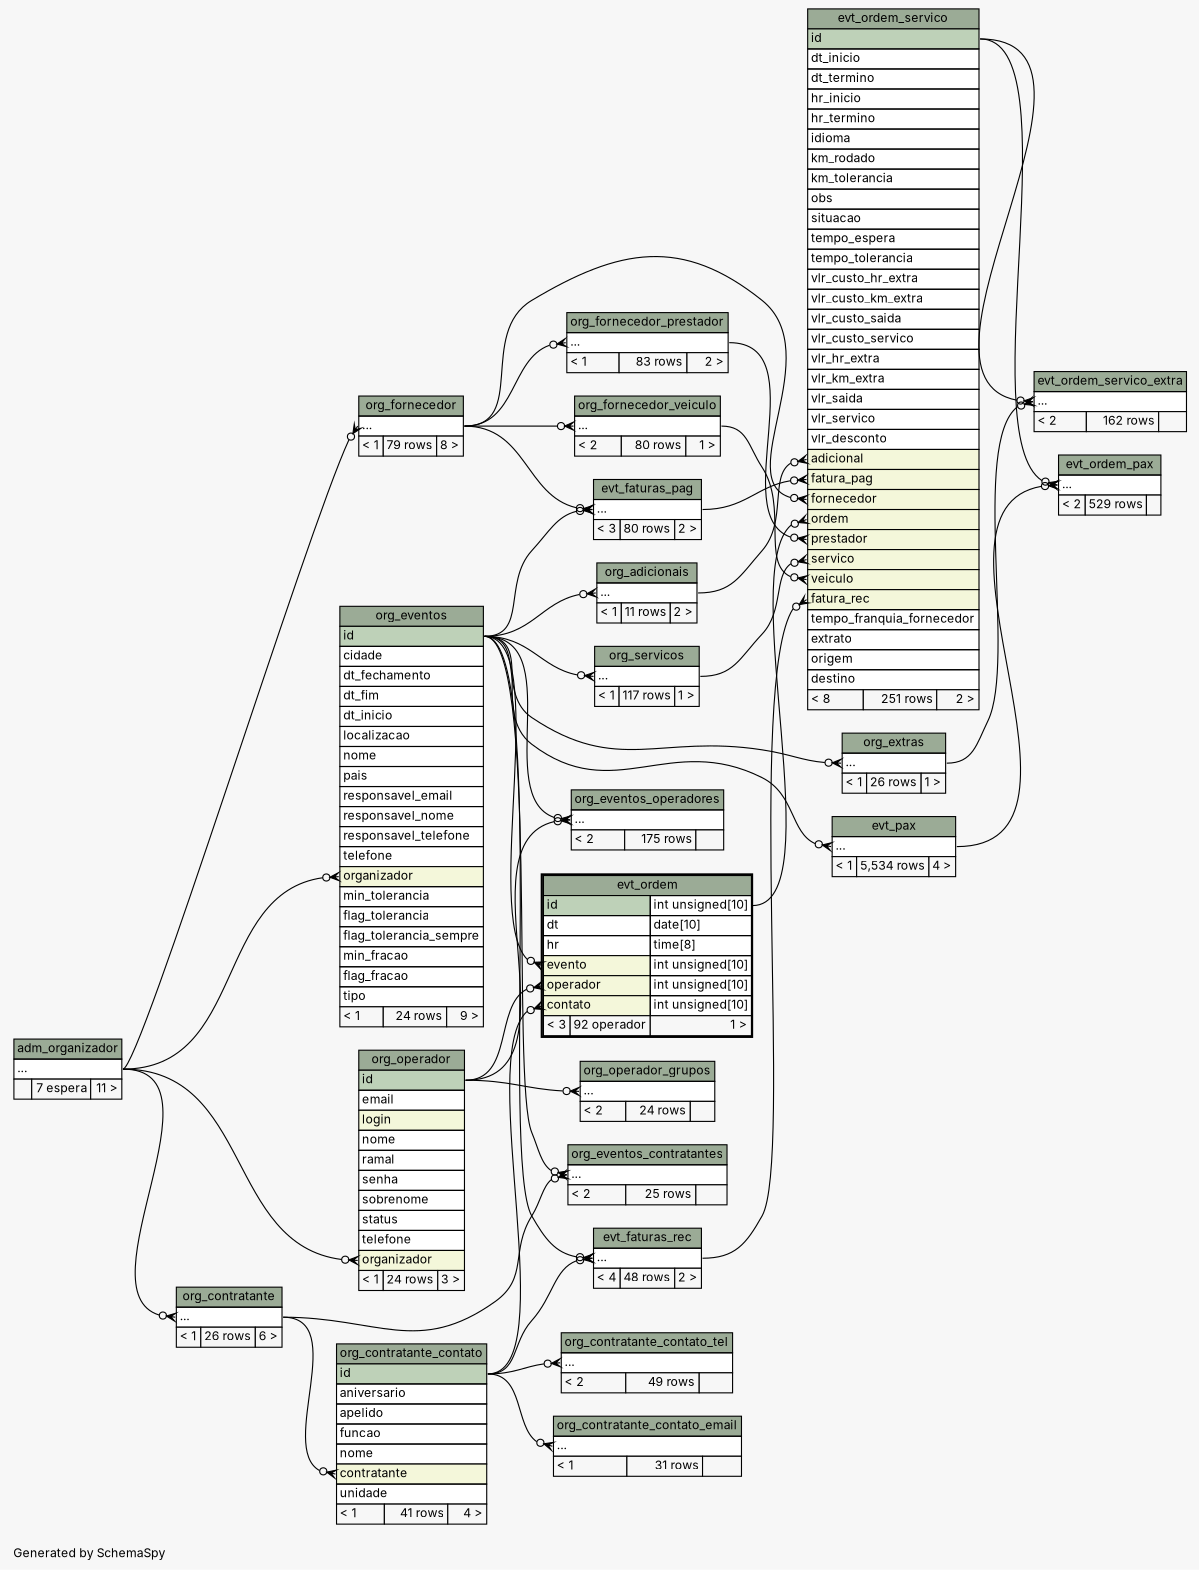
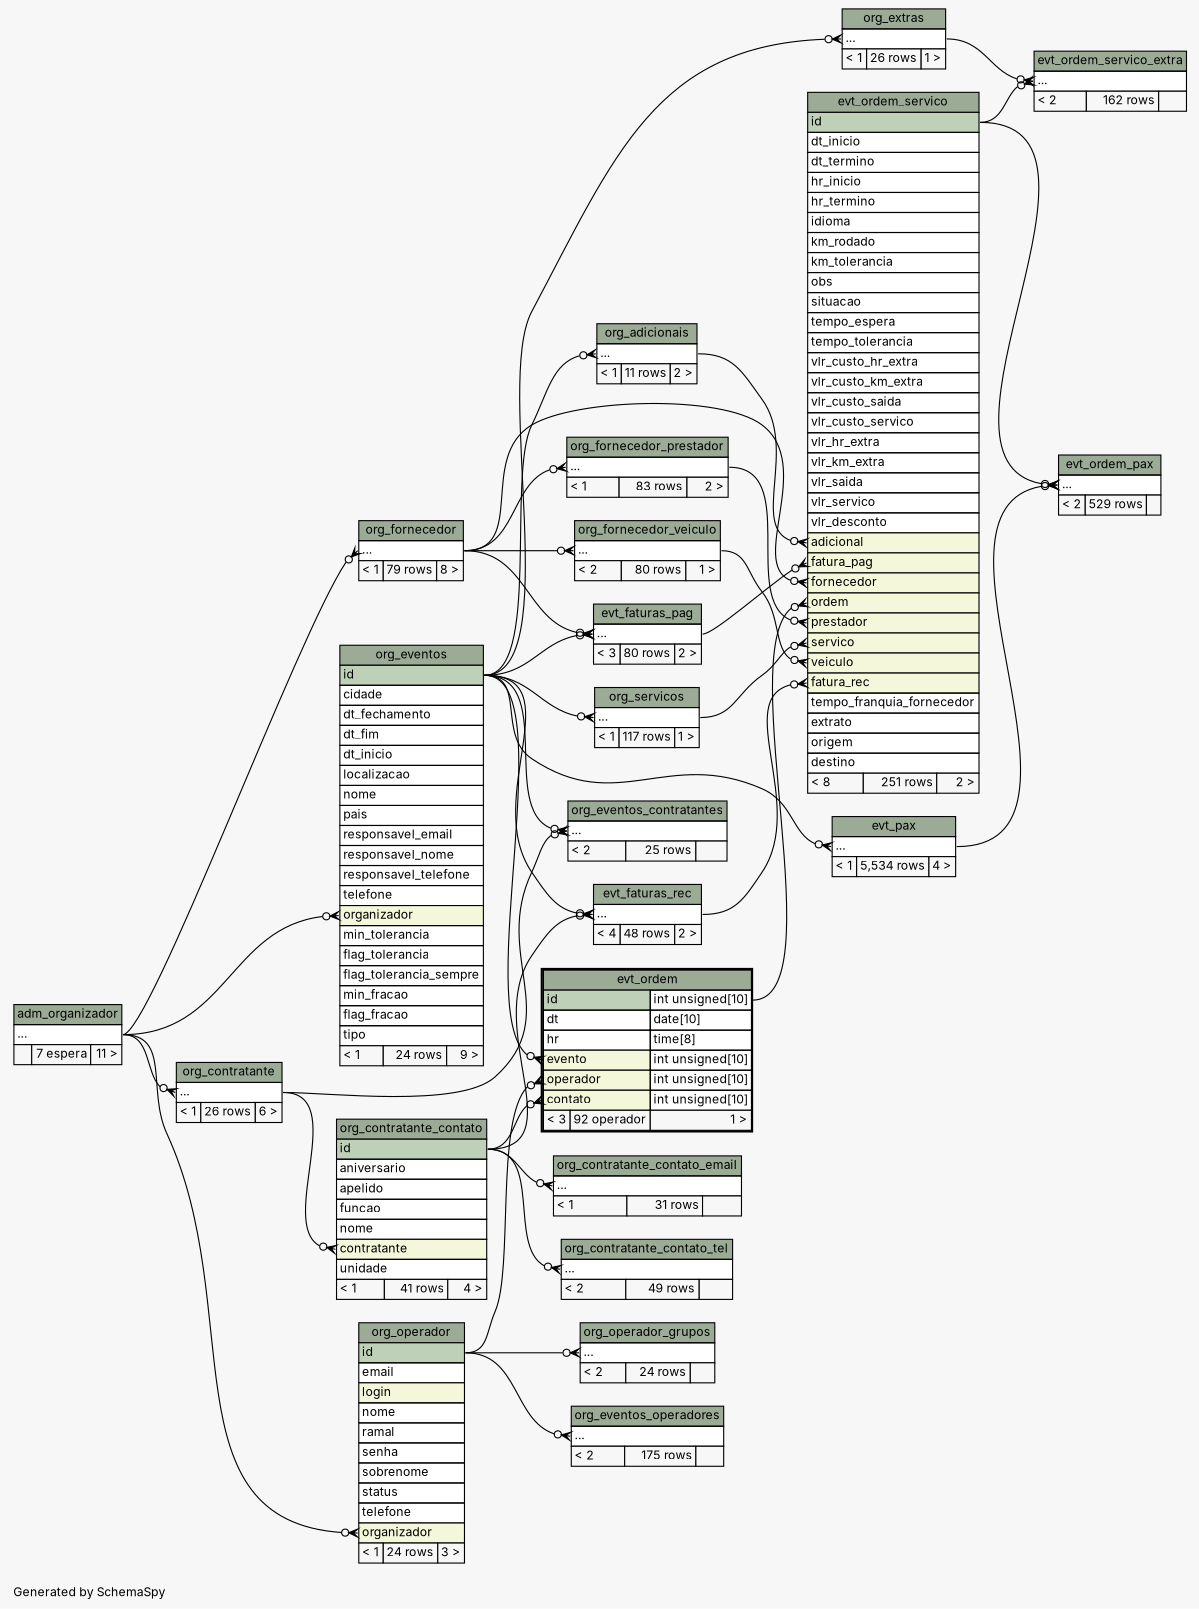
(527, 725) -> none
